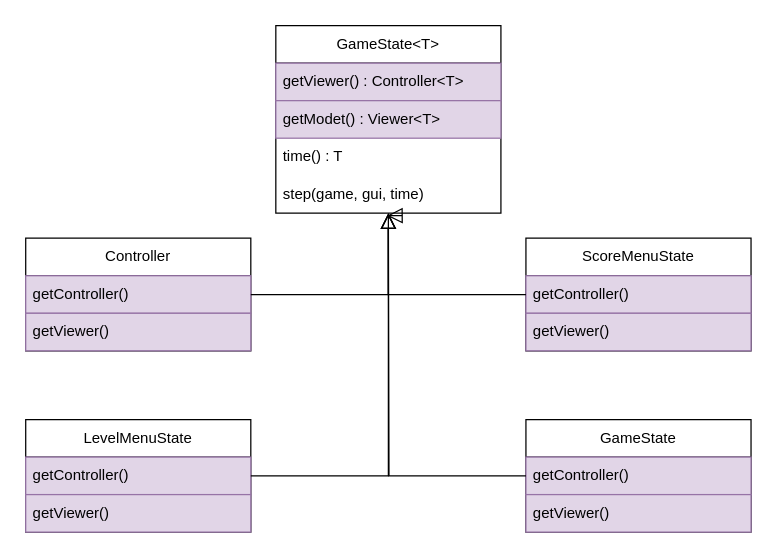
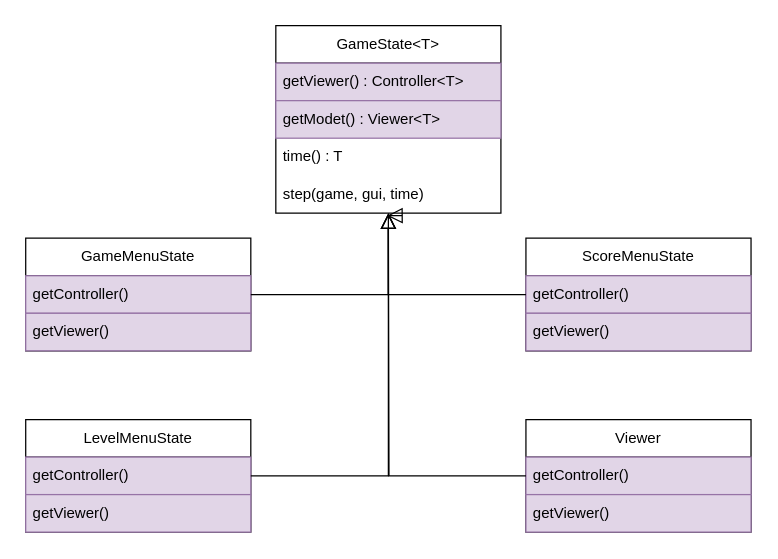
(138, 257) -> (138, 257)
(638, 438) -> (638, 438)
